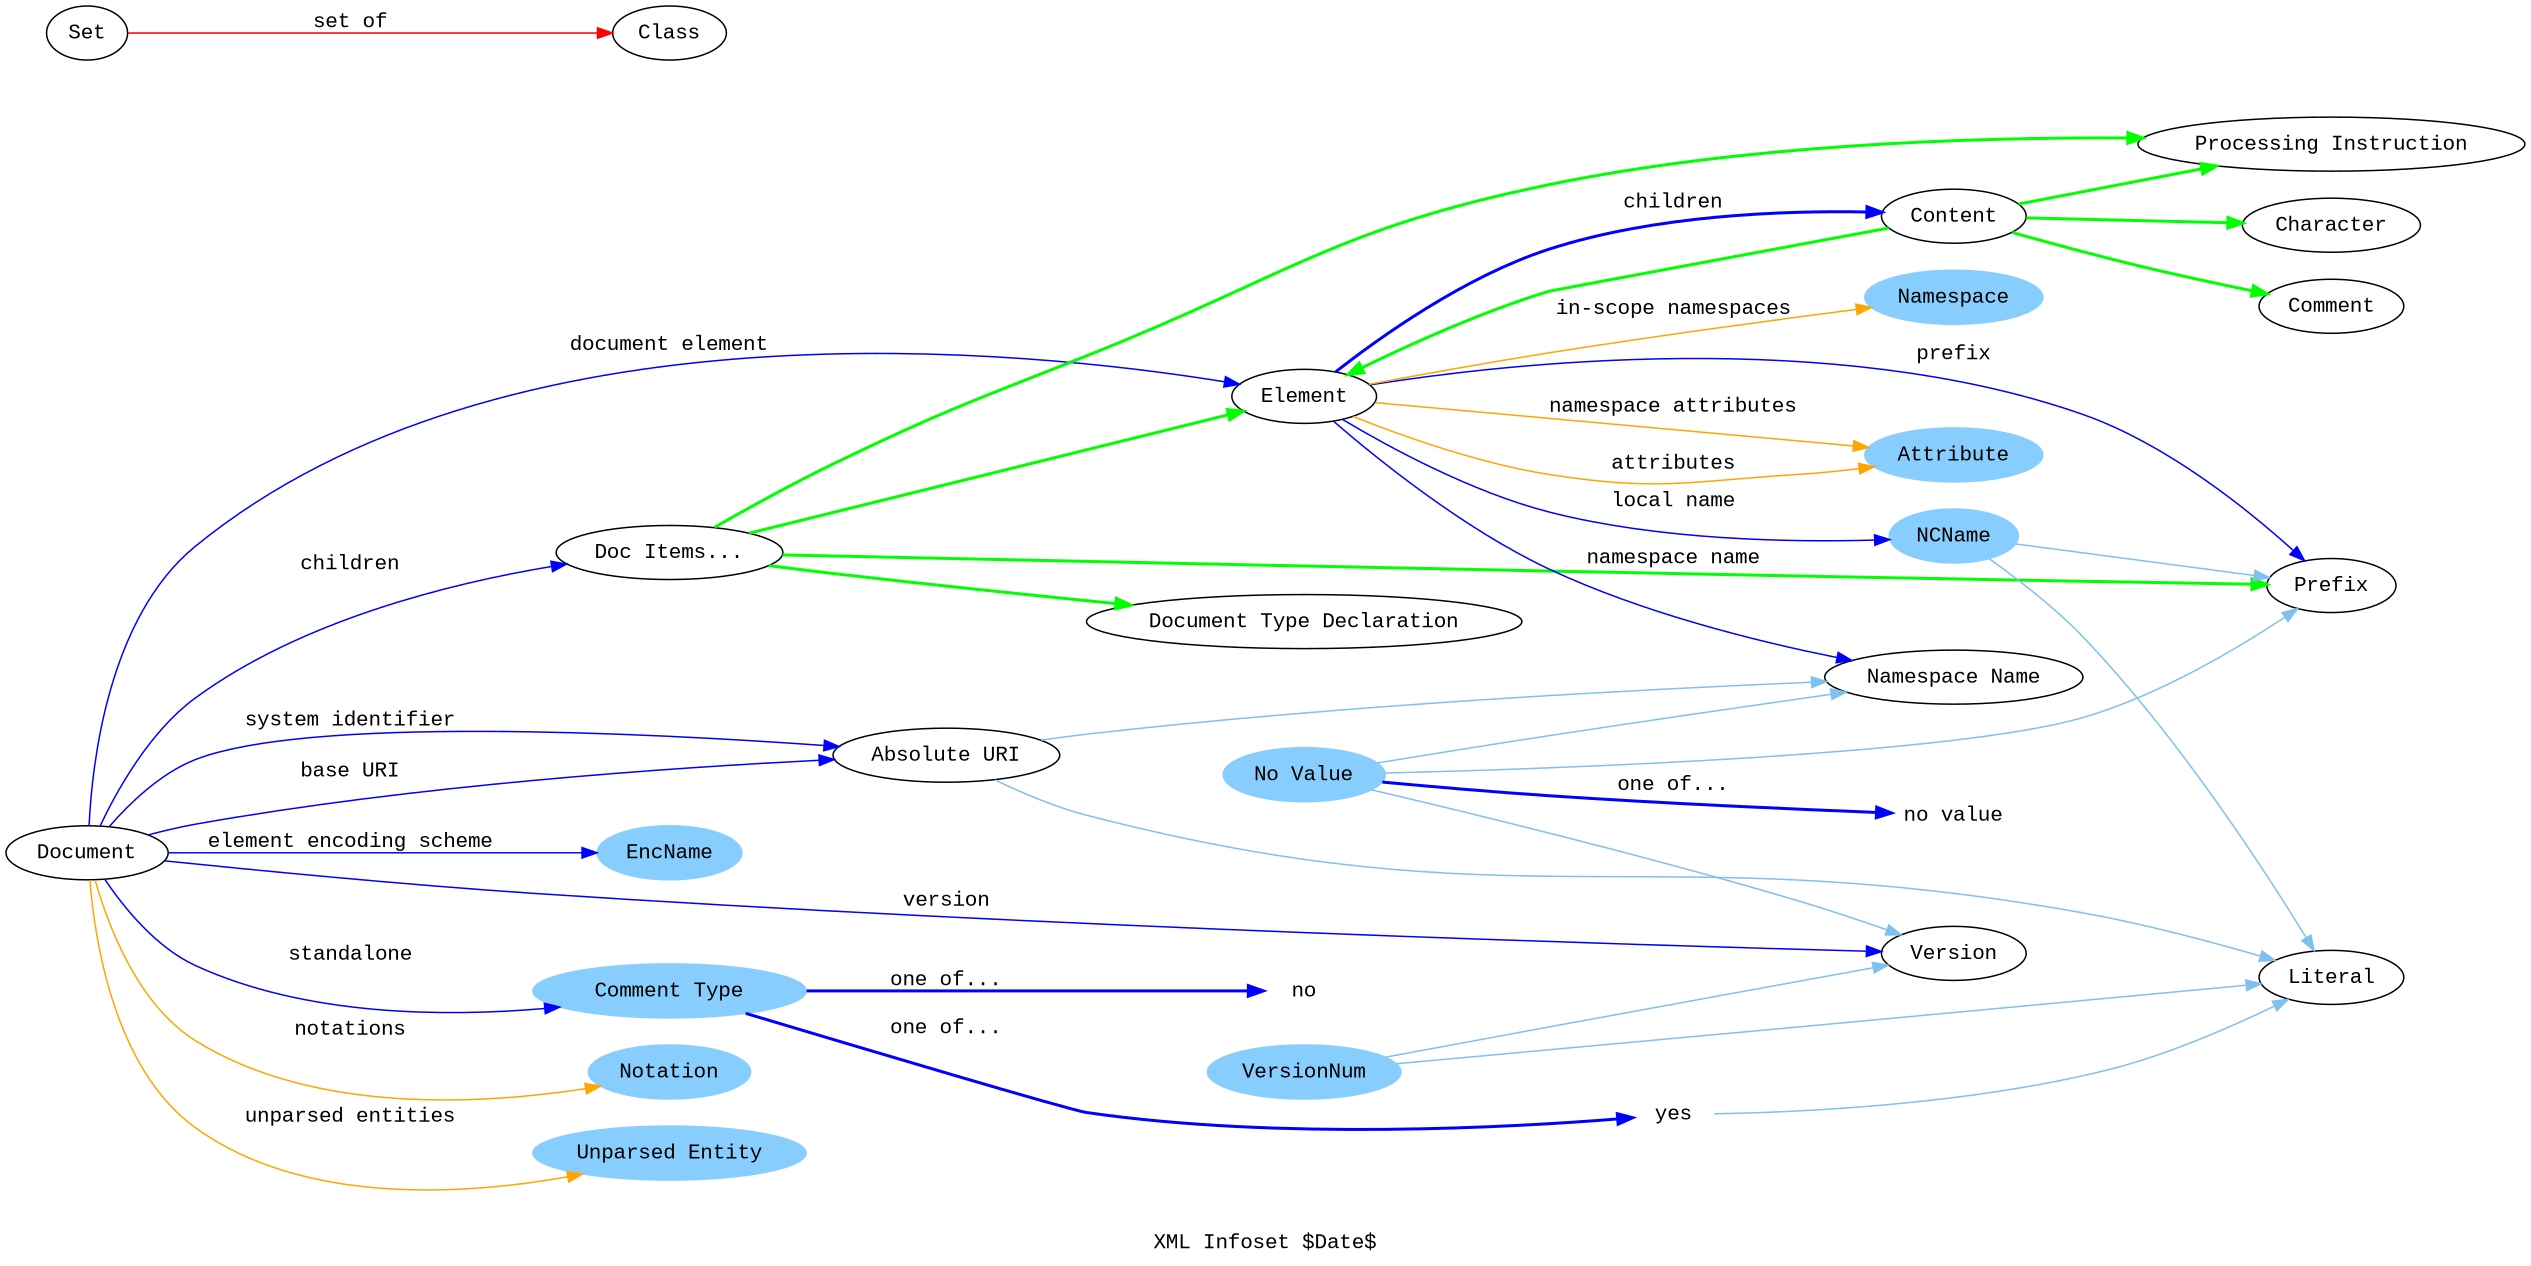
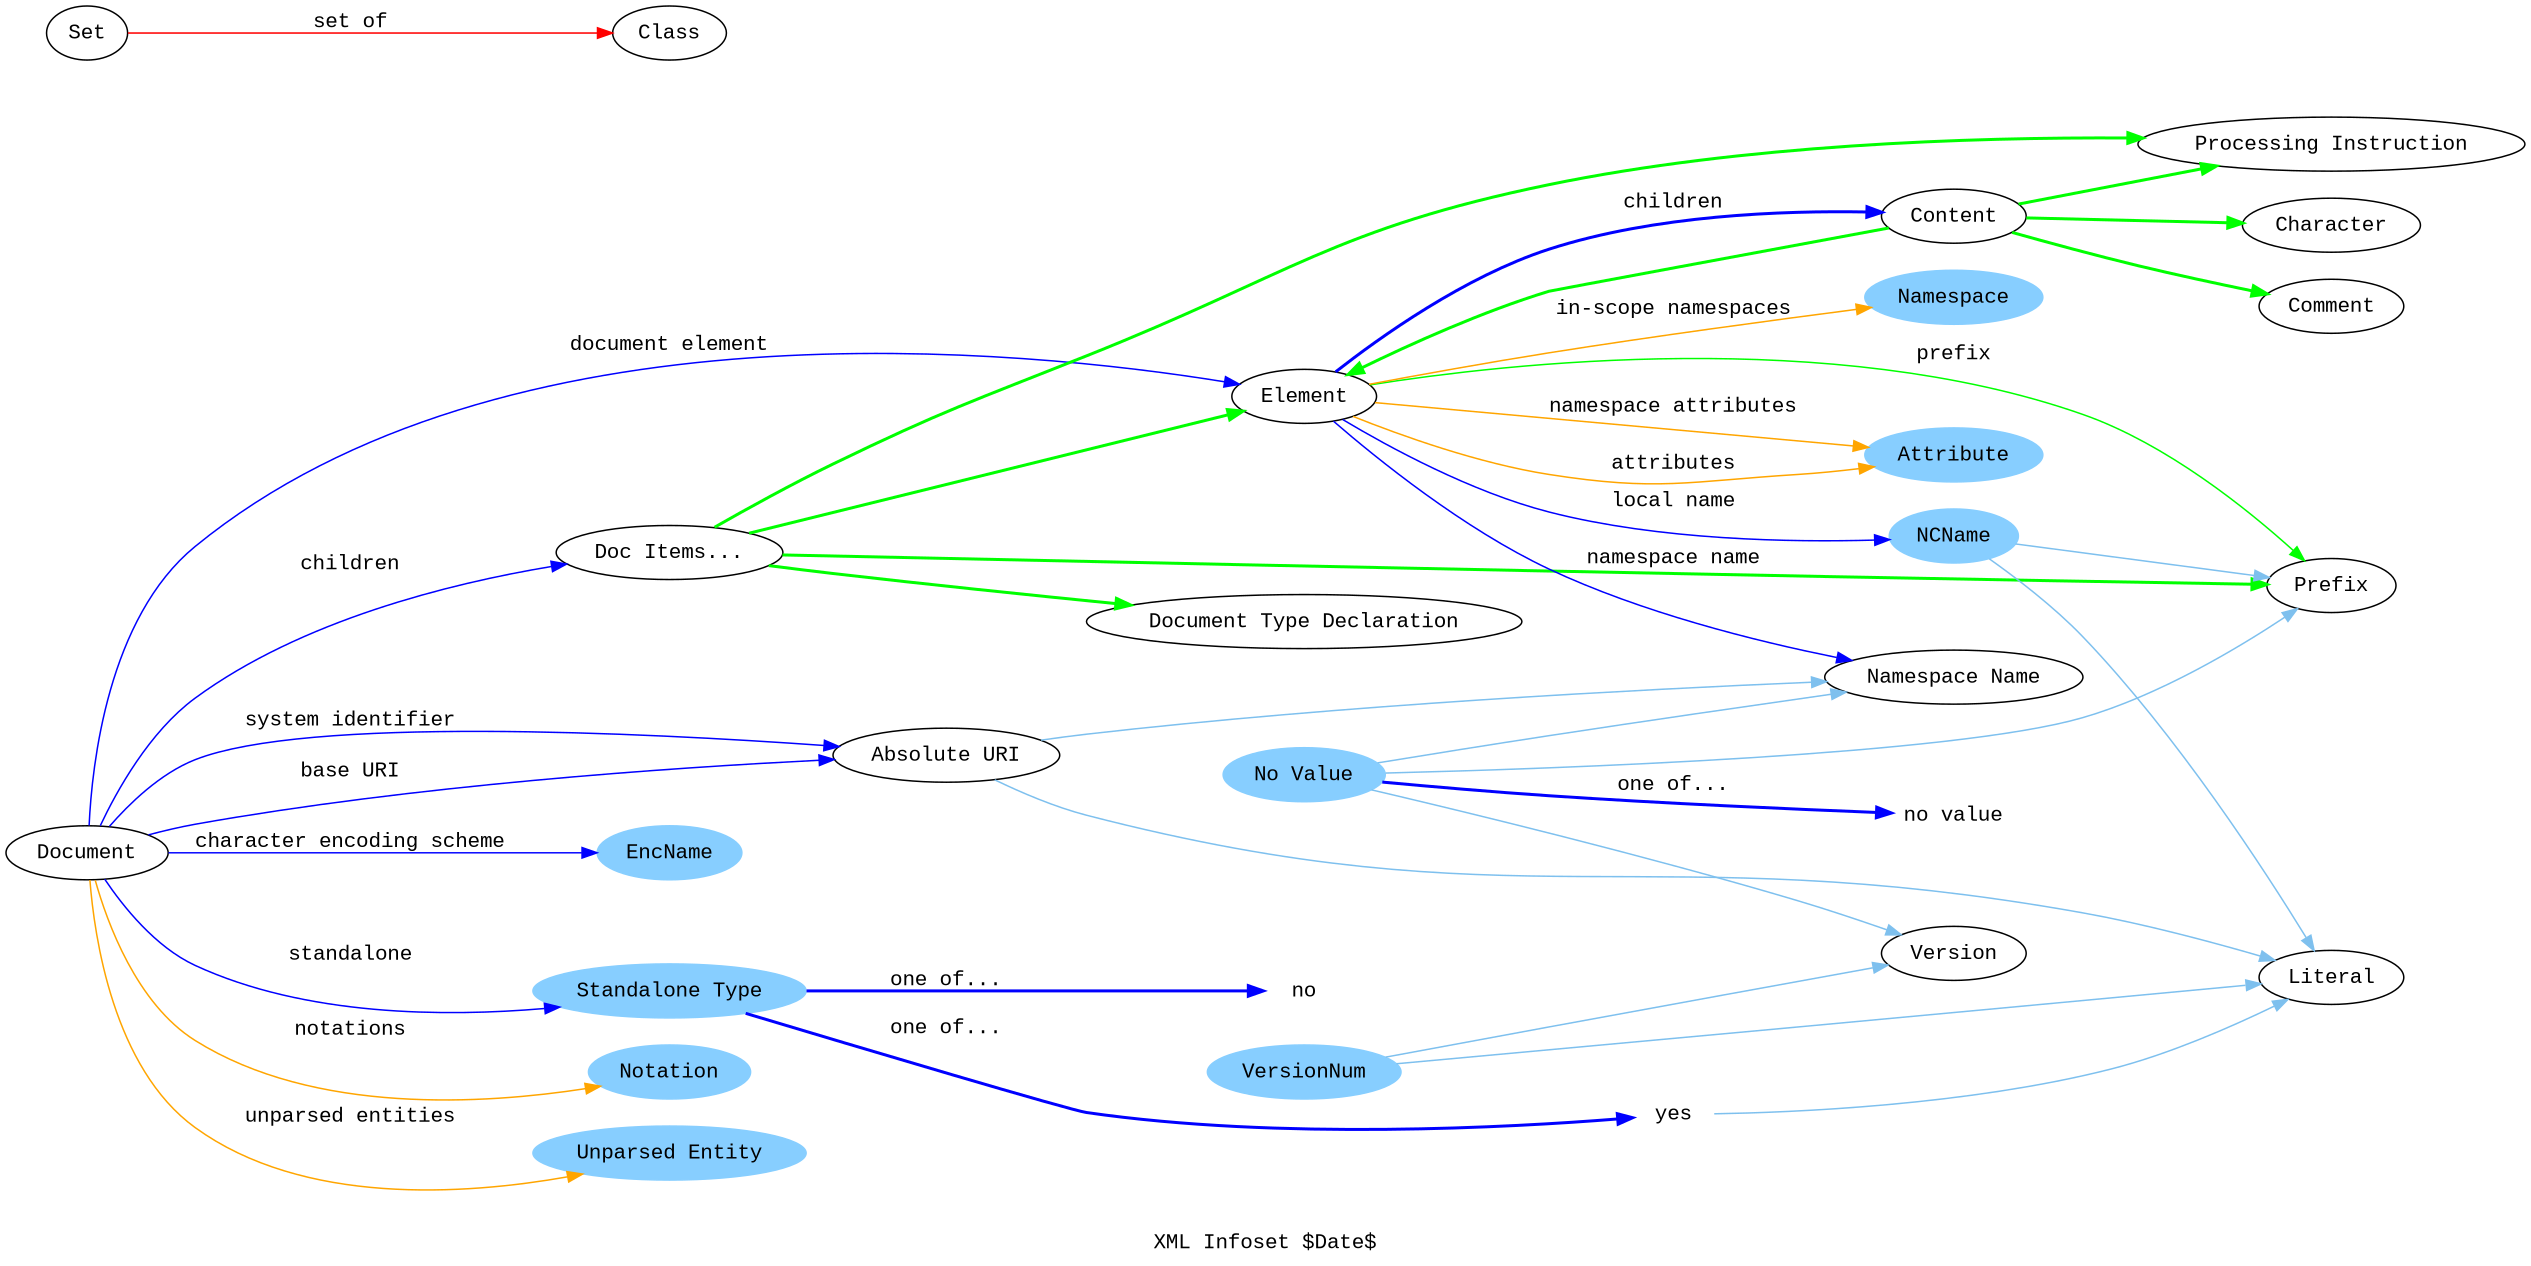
(1854, 367) -> (1854, 367)
(350, 842) -> (350, 842)
(1015, 920) -> none
(670, 991) -> (670, 991)
